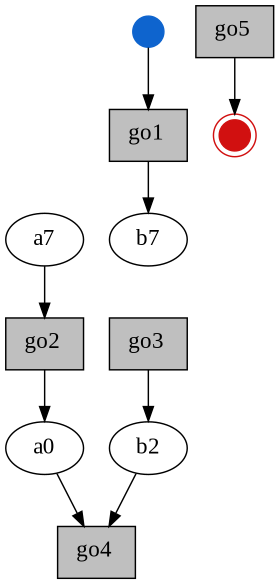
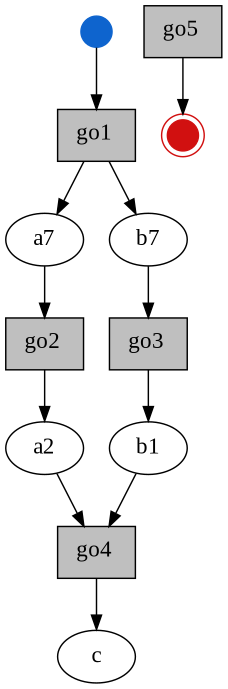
none -> (74, 181)
none -> (148, 285)
(45, 448) -> (45, 448)
(148, 448) -> (148, 448)
none -> (96, 657)
